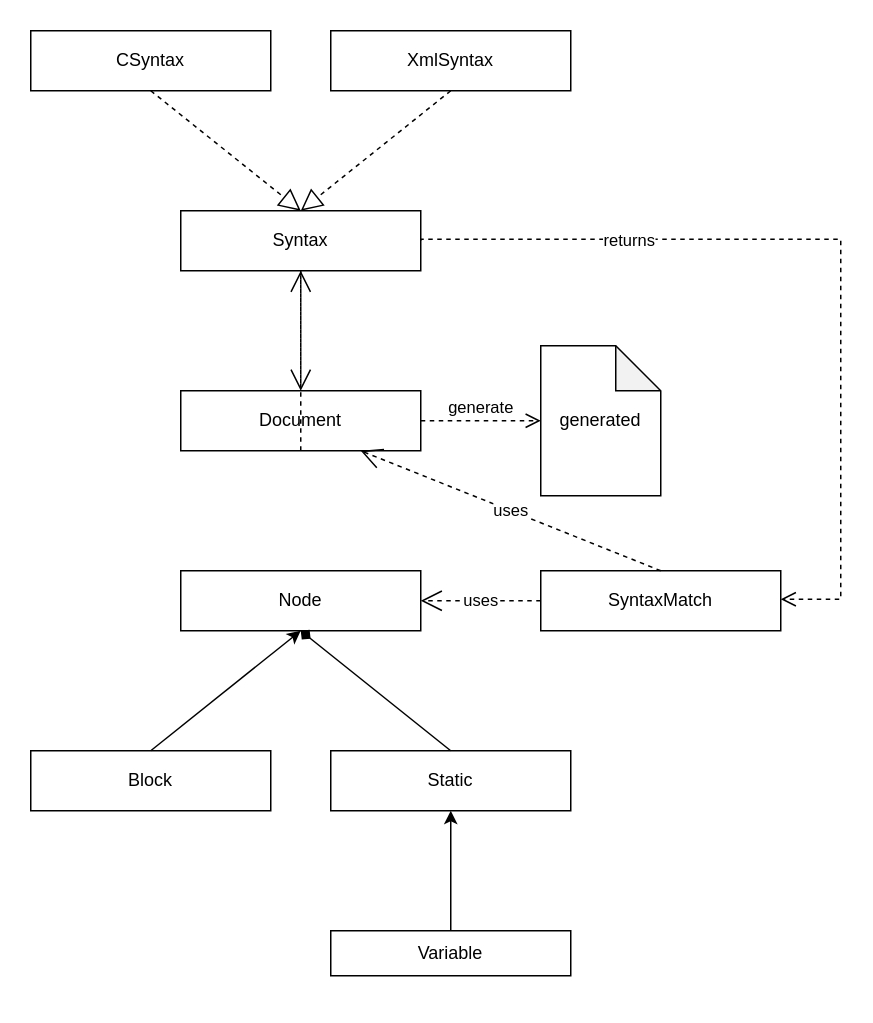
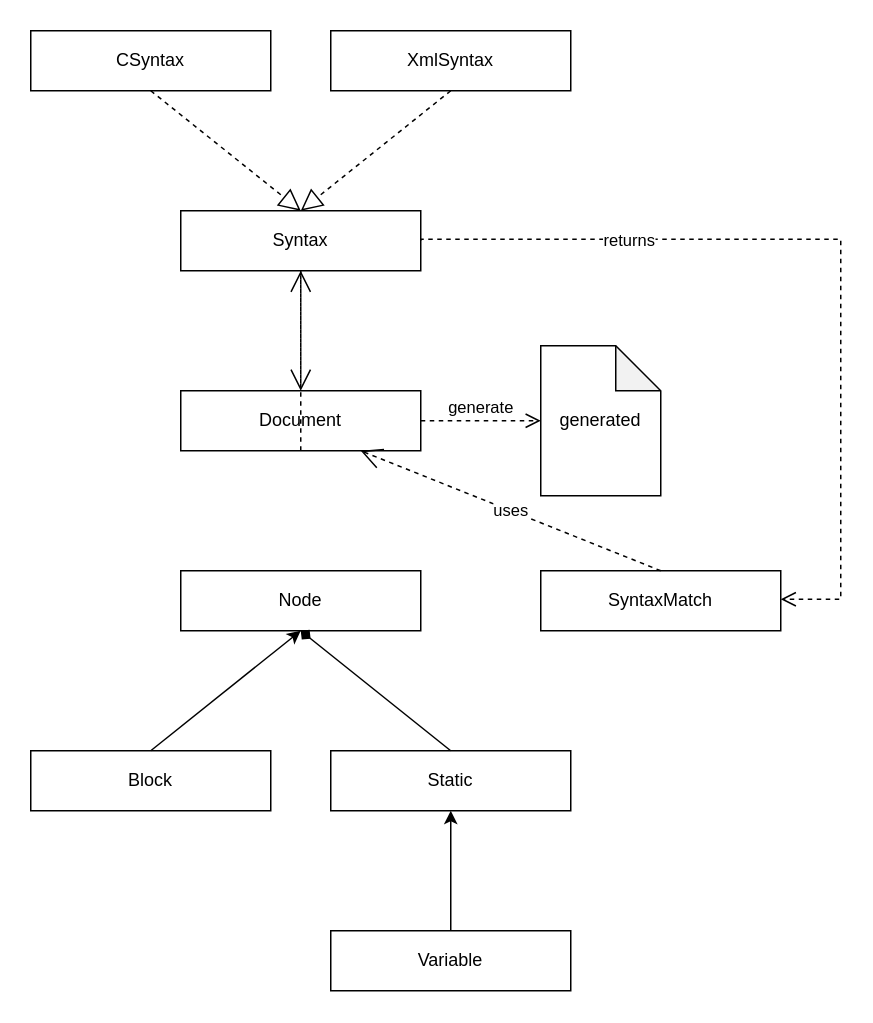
(482, 601) -> none
(451, 953) -> (451, 961)
